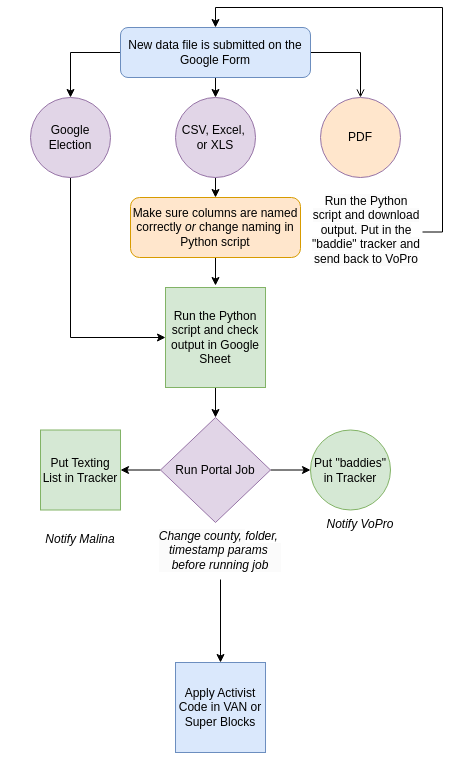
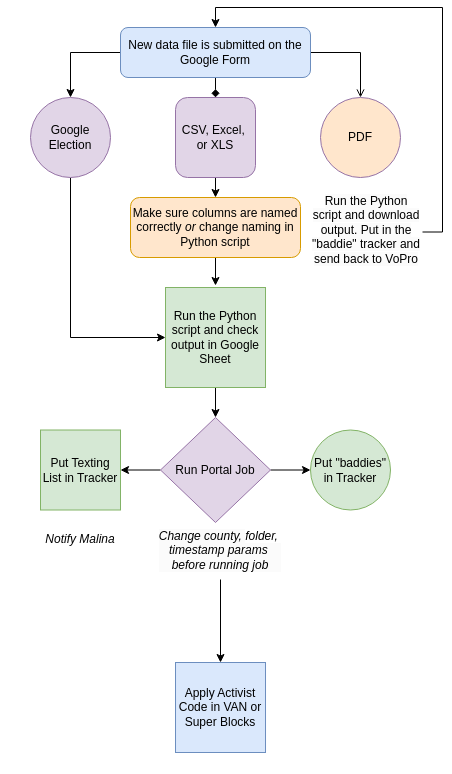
(216, 89) -> (216, 88)
(216, 138) -> (216, 138)
(361, 540) -> none
